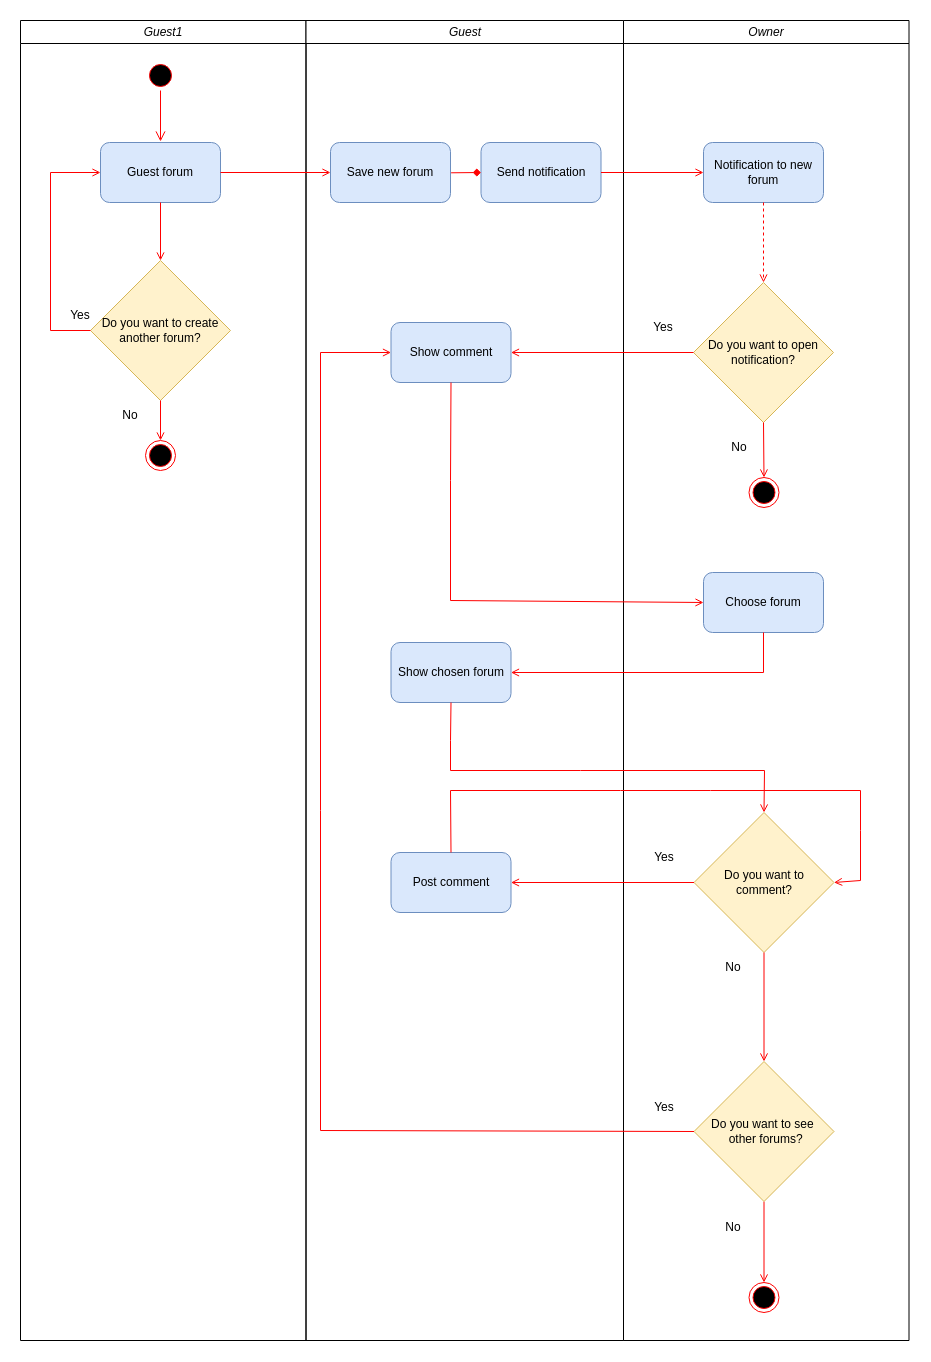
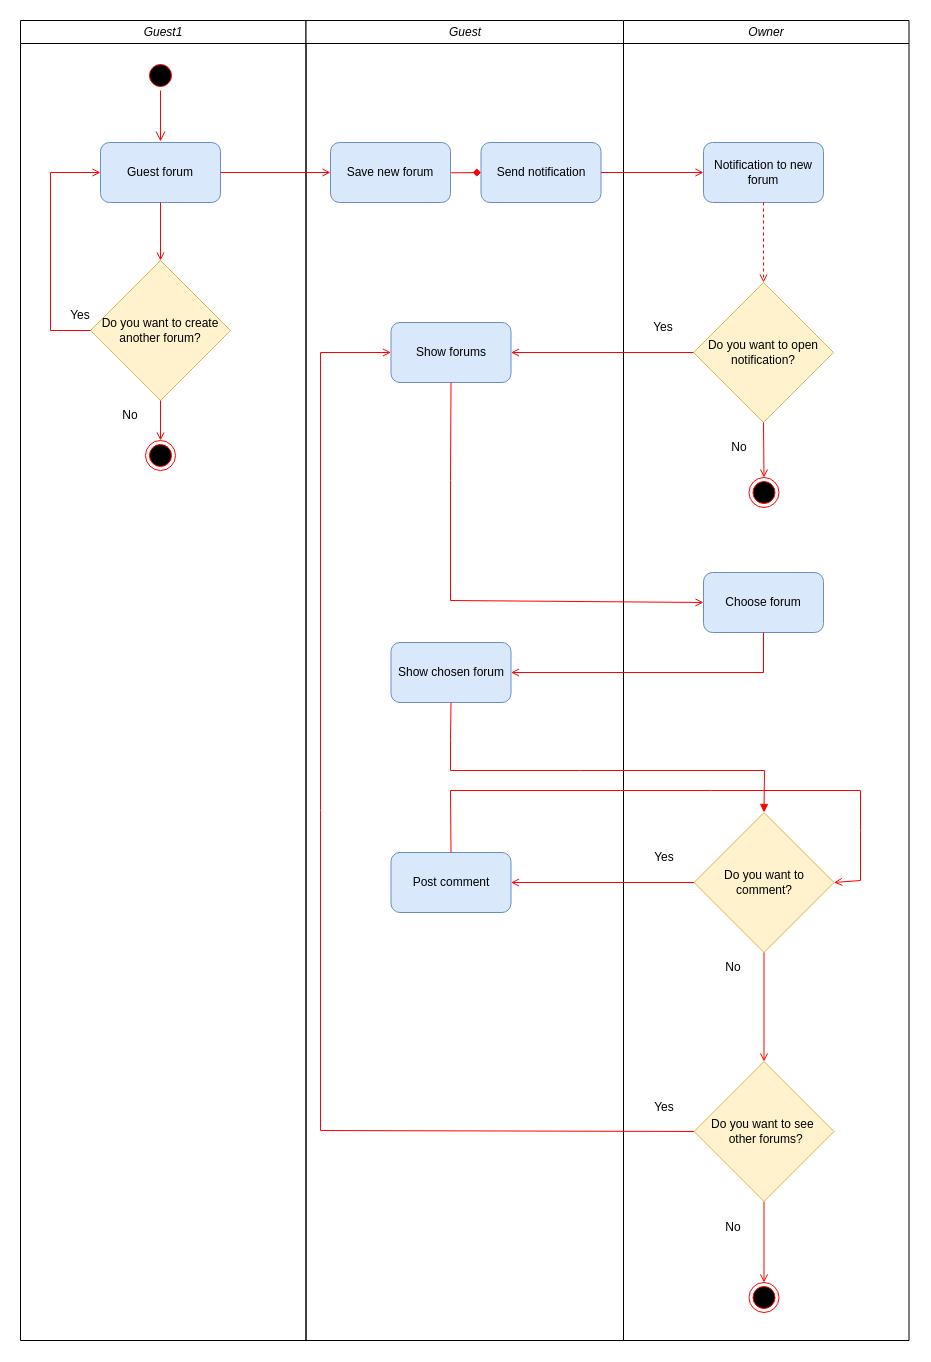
(452, 353) -> (452, 353)
(764, 805) -> (764, 803)
